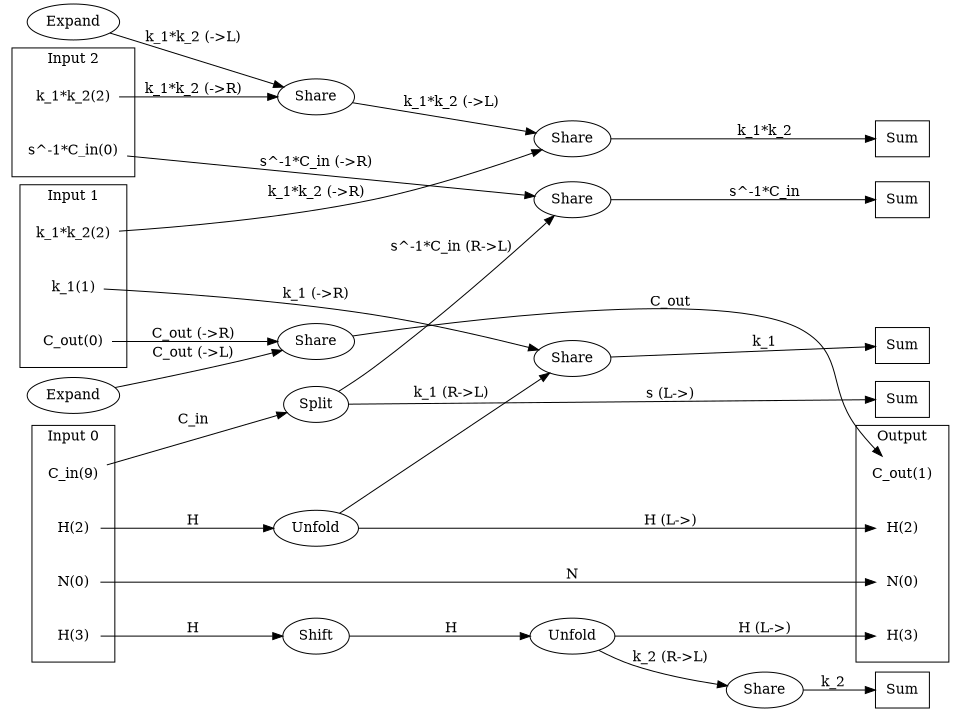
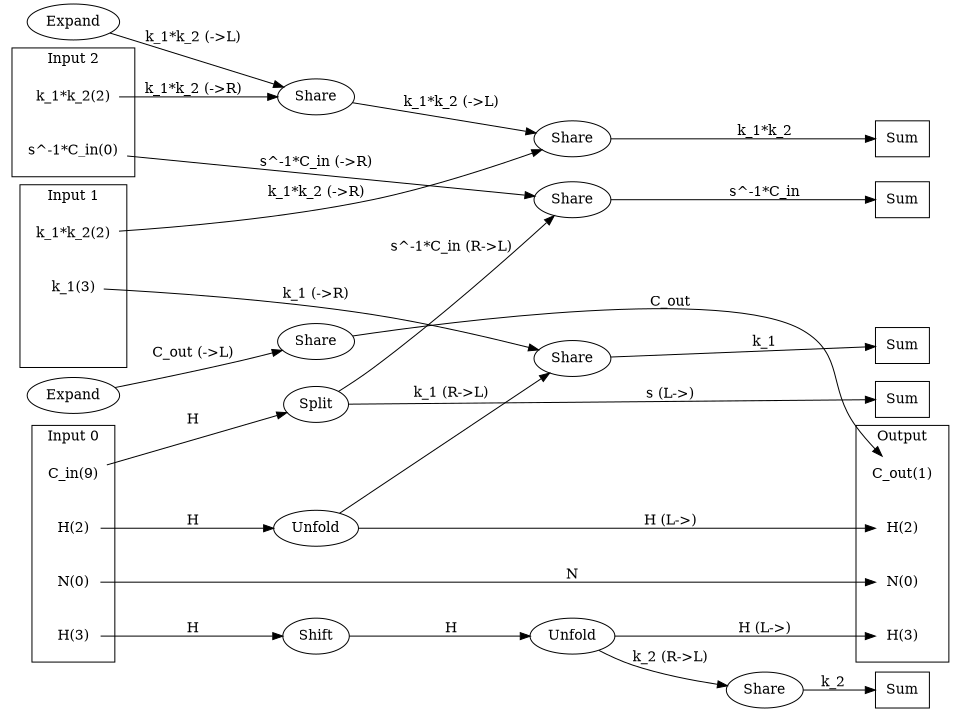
(73, 288) -> (73, 288)
(73, 342) -> none
(193, 420) -> (193, 420)
